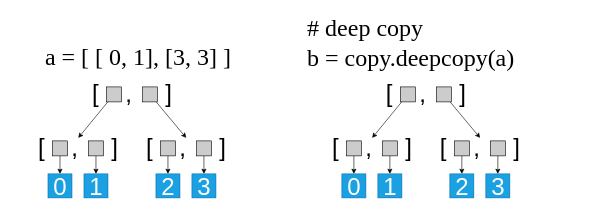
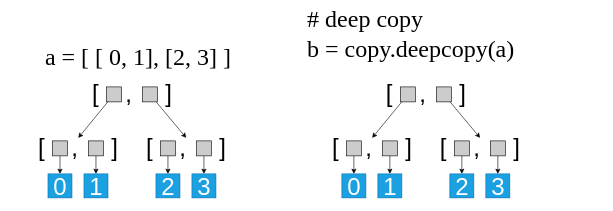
(453, 42) -> (453, 33)
(138, 57) -> (138, 57)
